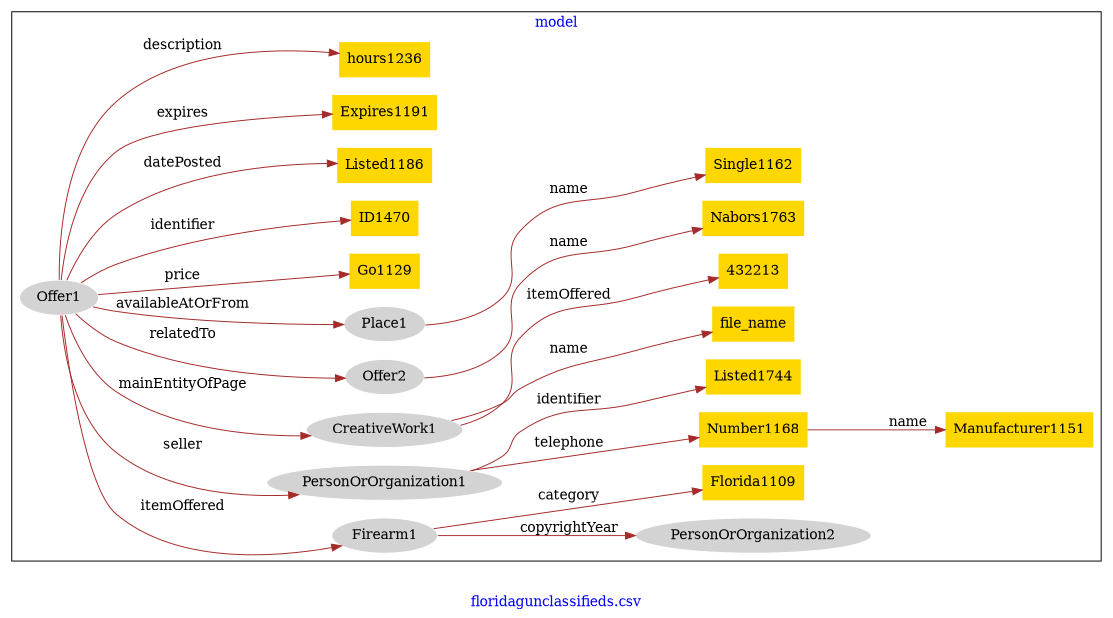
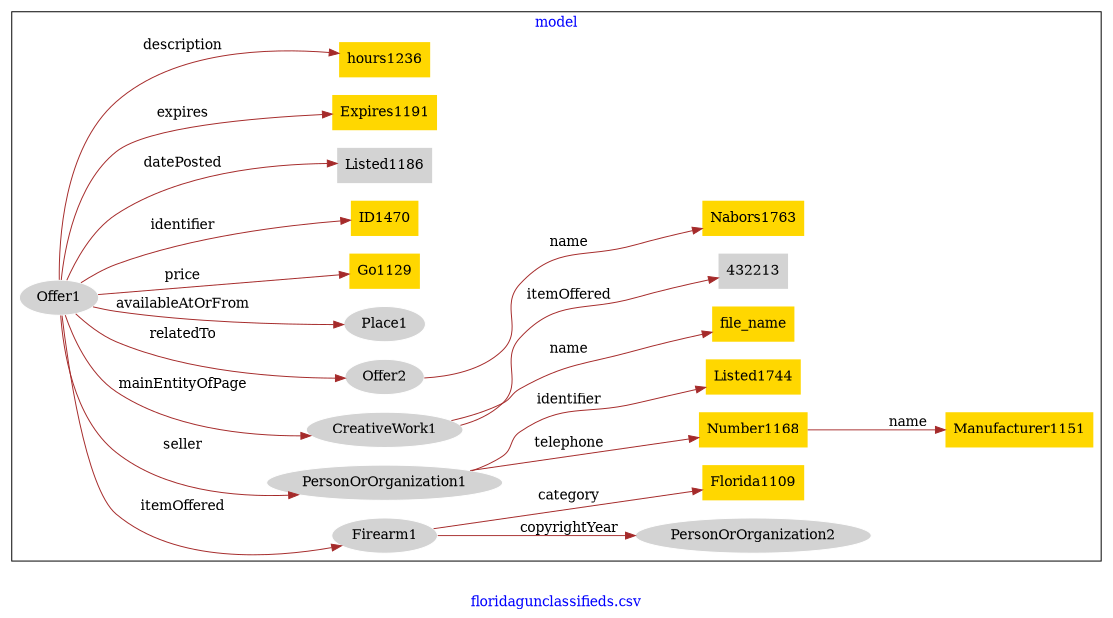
(385, 165) -> (385, 165)
(753, 165) -> none
(753, 271) -> (753, 271)
